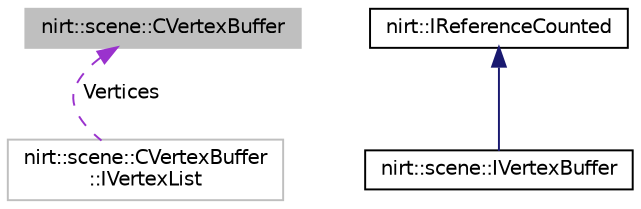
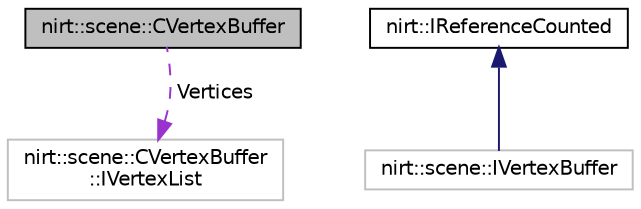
(163, 28) -> (163, 28)
(73, 99) -> (170, 84)
(499, 170) -> (499, 170)
